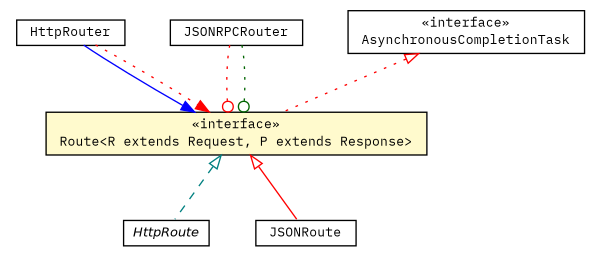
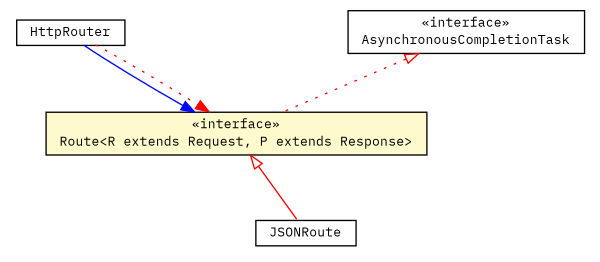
(236, 32) -> none
(166, 232) -> none
